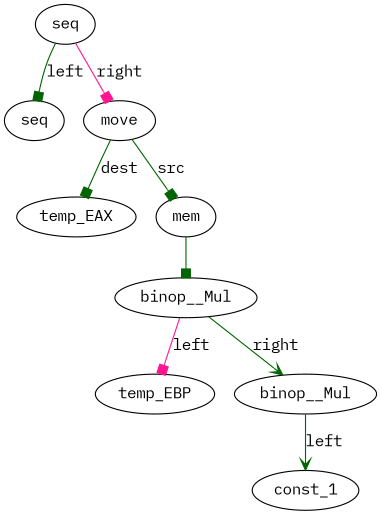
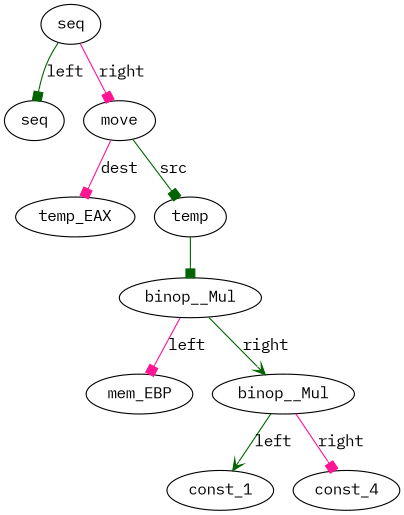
(99, 163) -> (100, 163)
(186, 217) -> (190, 217)
(155, 394) -> (139, 394)
none -> (346, 490)
